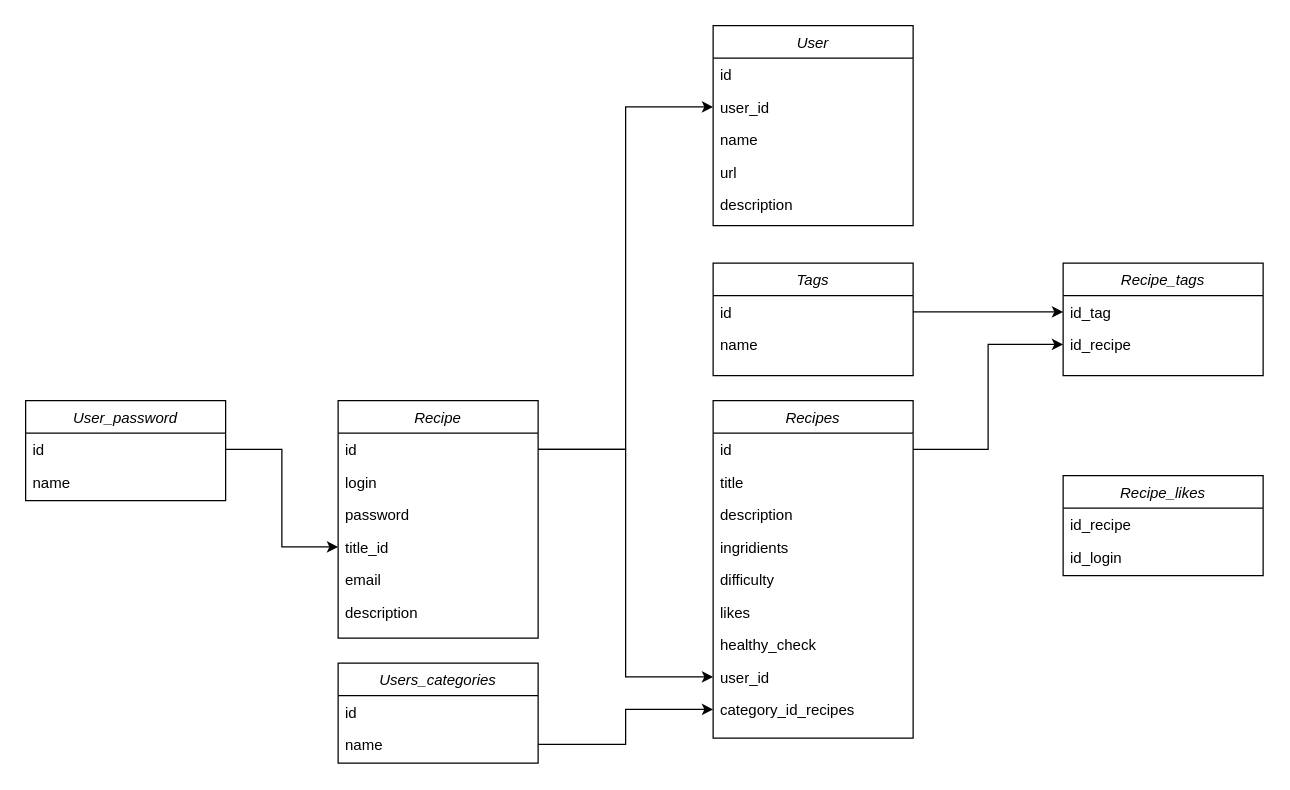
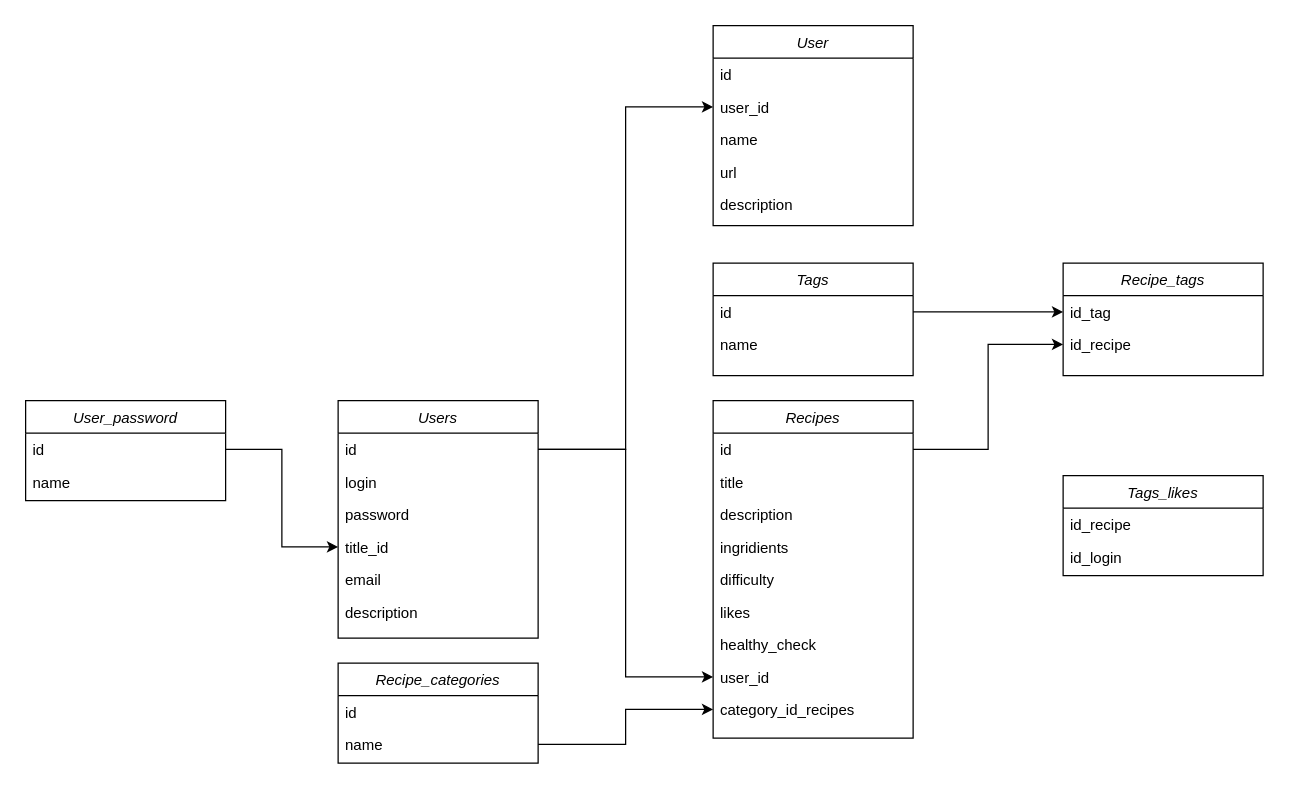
(438, 418) -> (438, 418)
(1163, 493) -> (1163, 493)
(438, 680) -> (438, 680)
